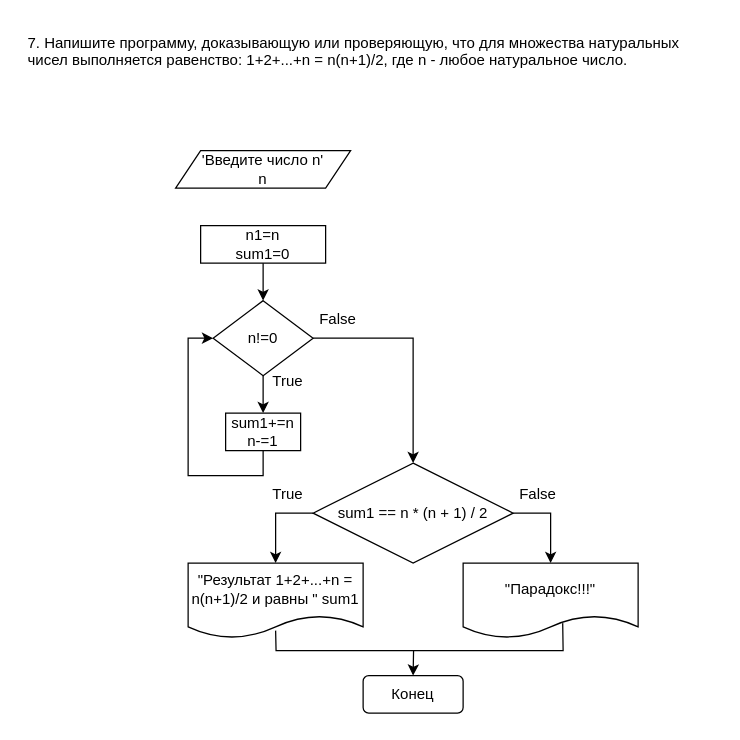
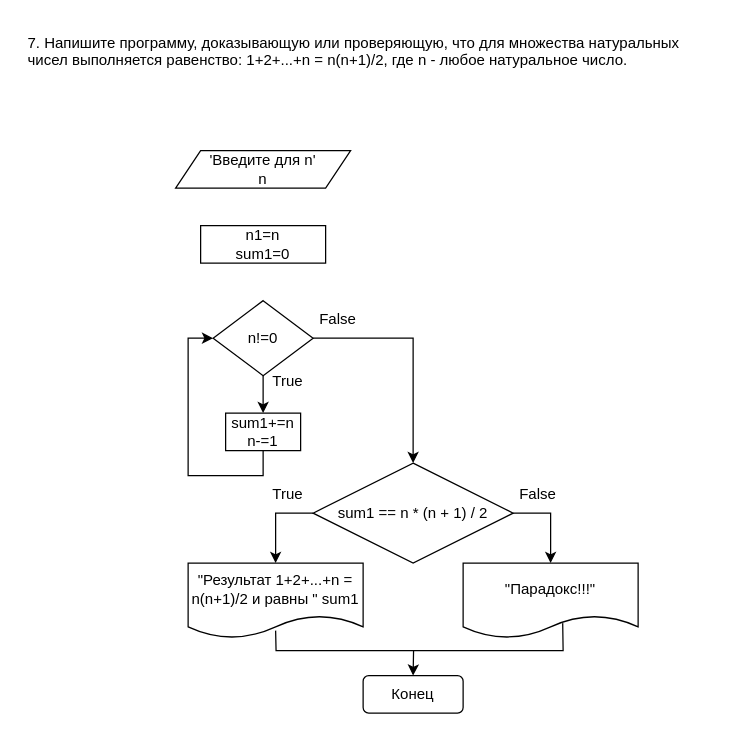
(263, 169) -> (263, 169)
(263, 277) -> none
